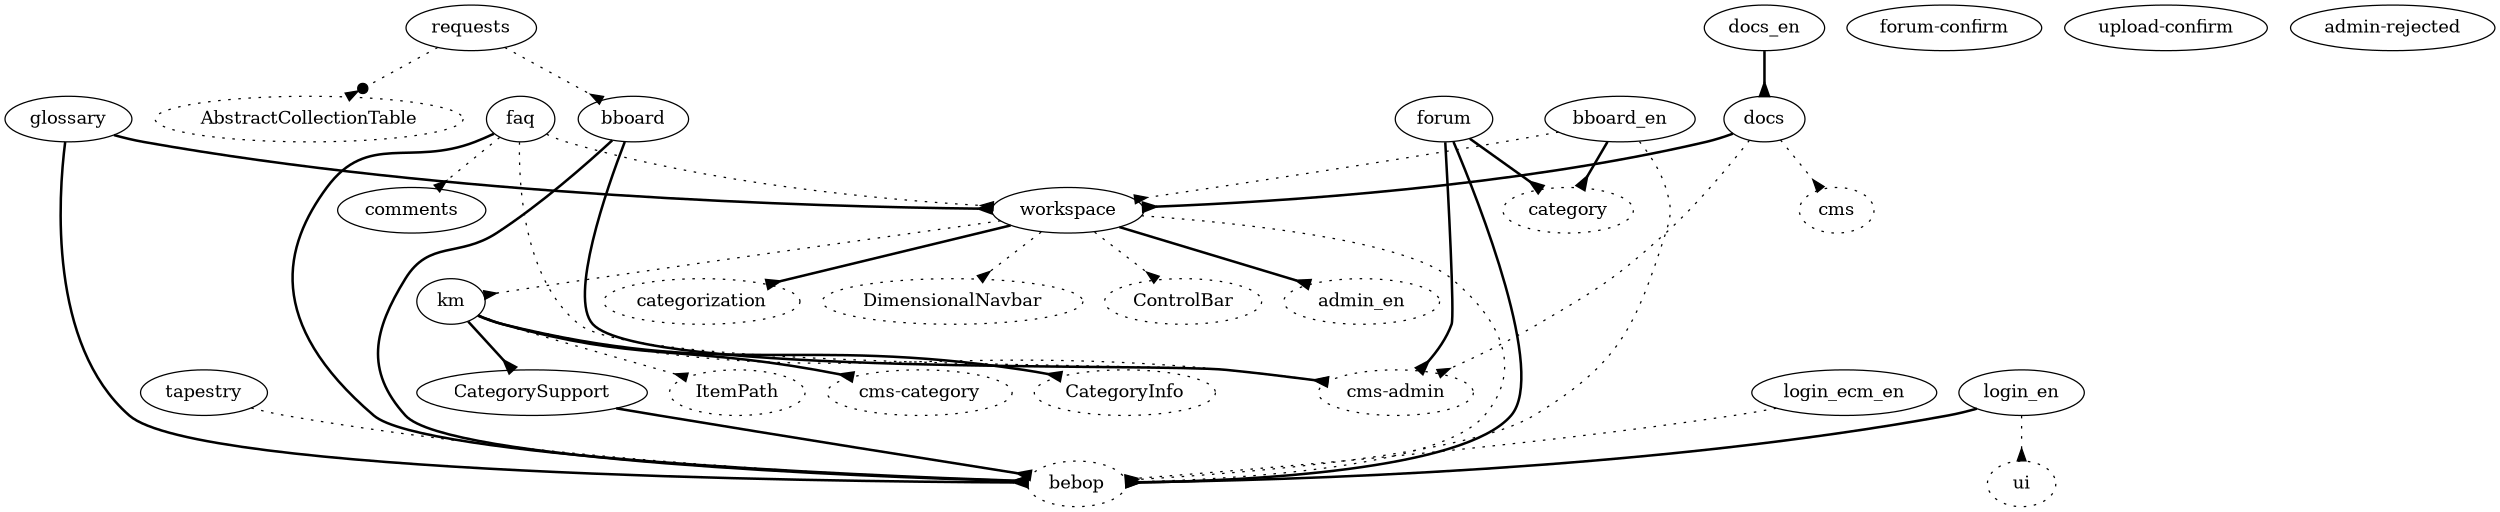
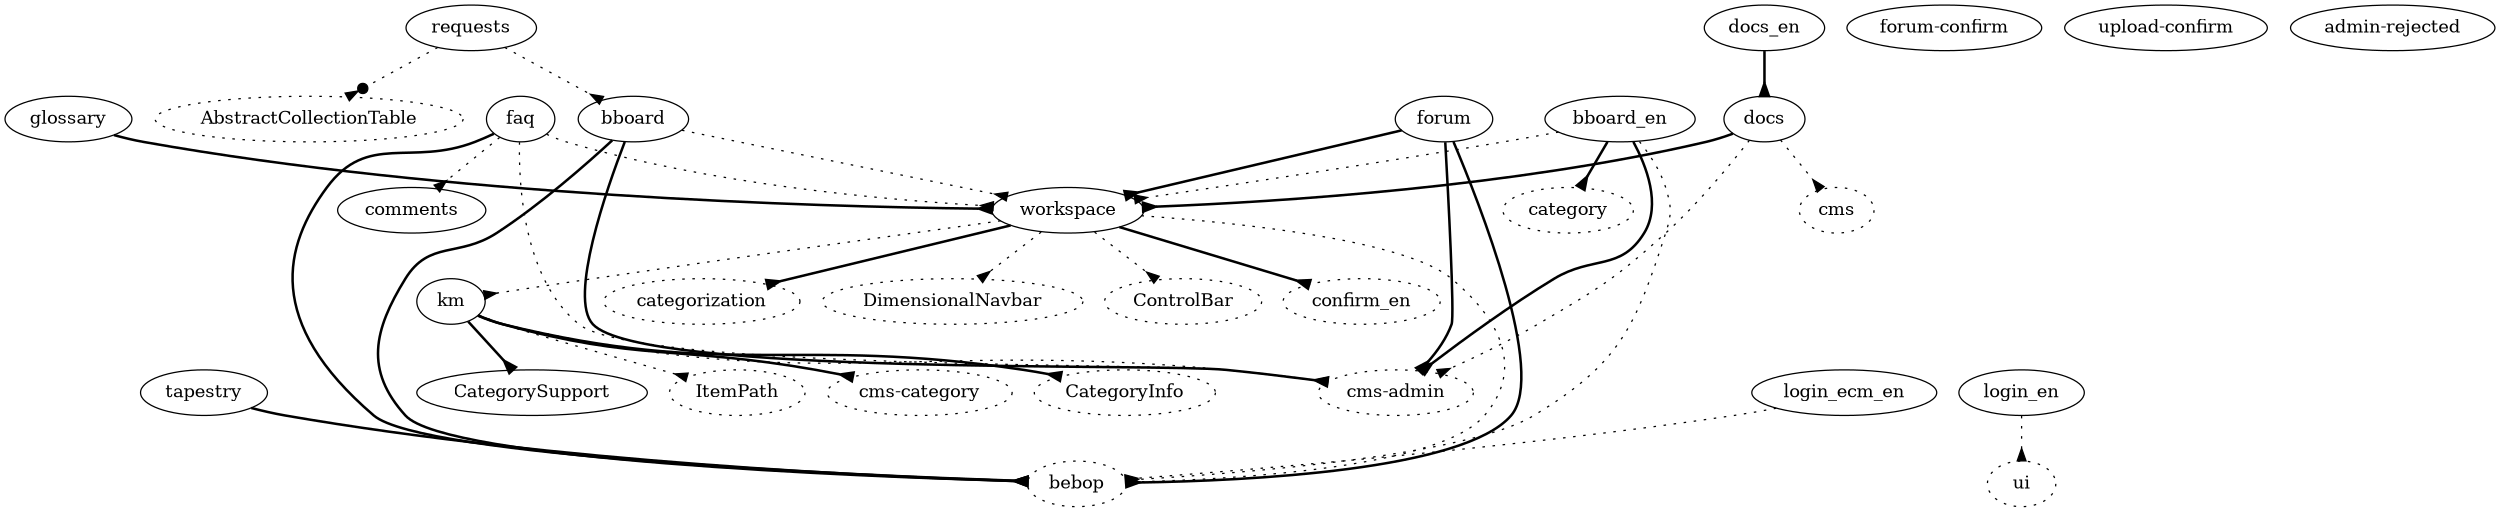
(1500, 160) -> (1270, 161)
none -> (838, 162)
none -> (1578, 268)
(1362, 301) -> (1362, 301)
(817, 441) -> none
(631, 458) -> (631, 458)
(1560, 463) -> none
(423, 464) -> none
